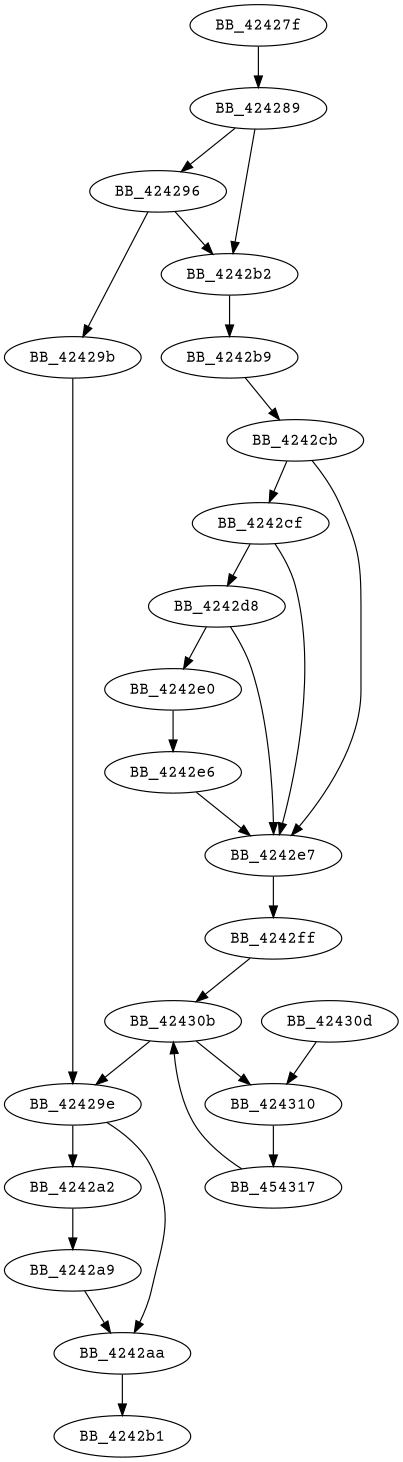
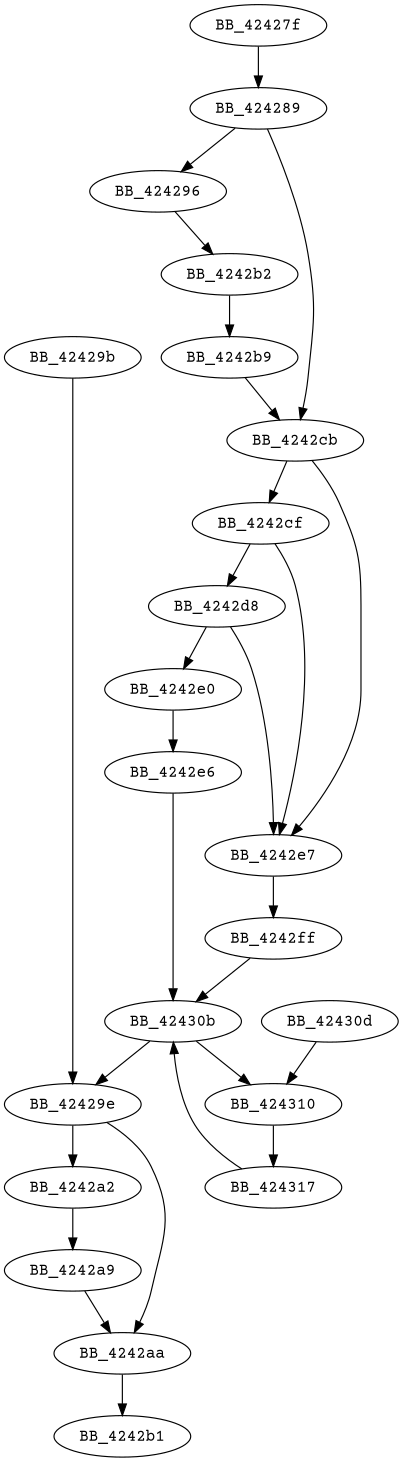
(245, 185) -> (310, 266)
(118, 269) -> none
(219, 810) -> (173, 891)
(273, 1187) -> (273, 1187)
